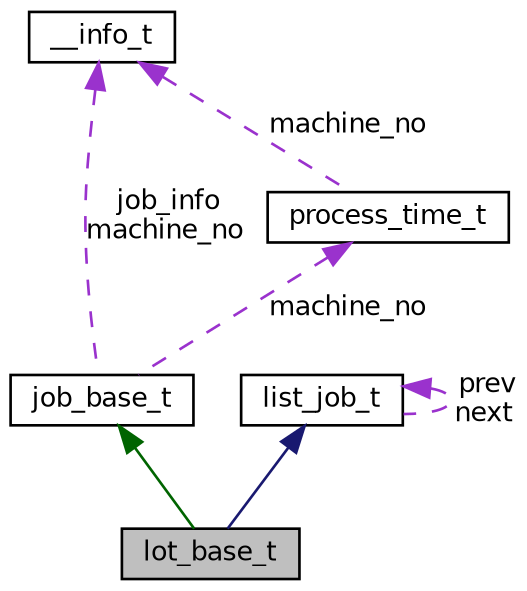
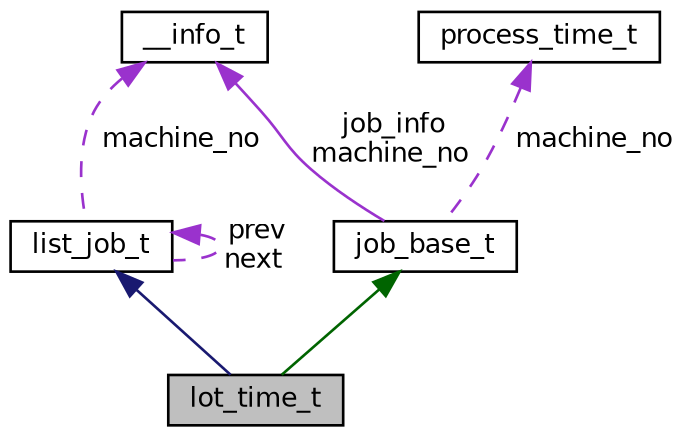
(257, 134) -> (84, 144)
(86, 232) -> (302, 161)
(211, 554) -> (256, 400)
